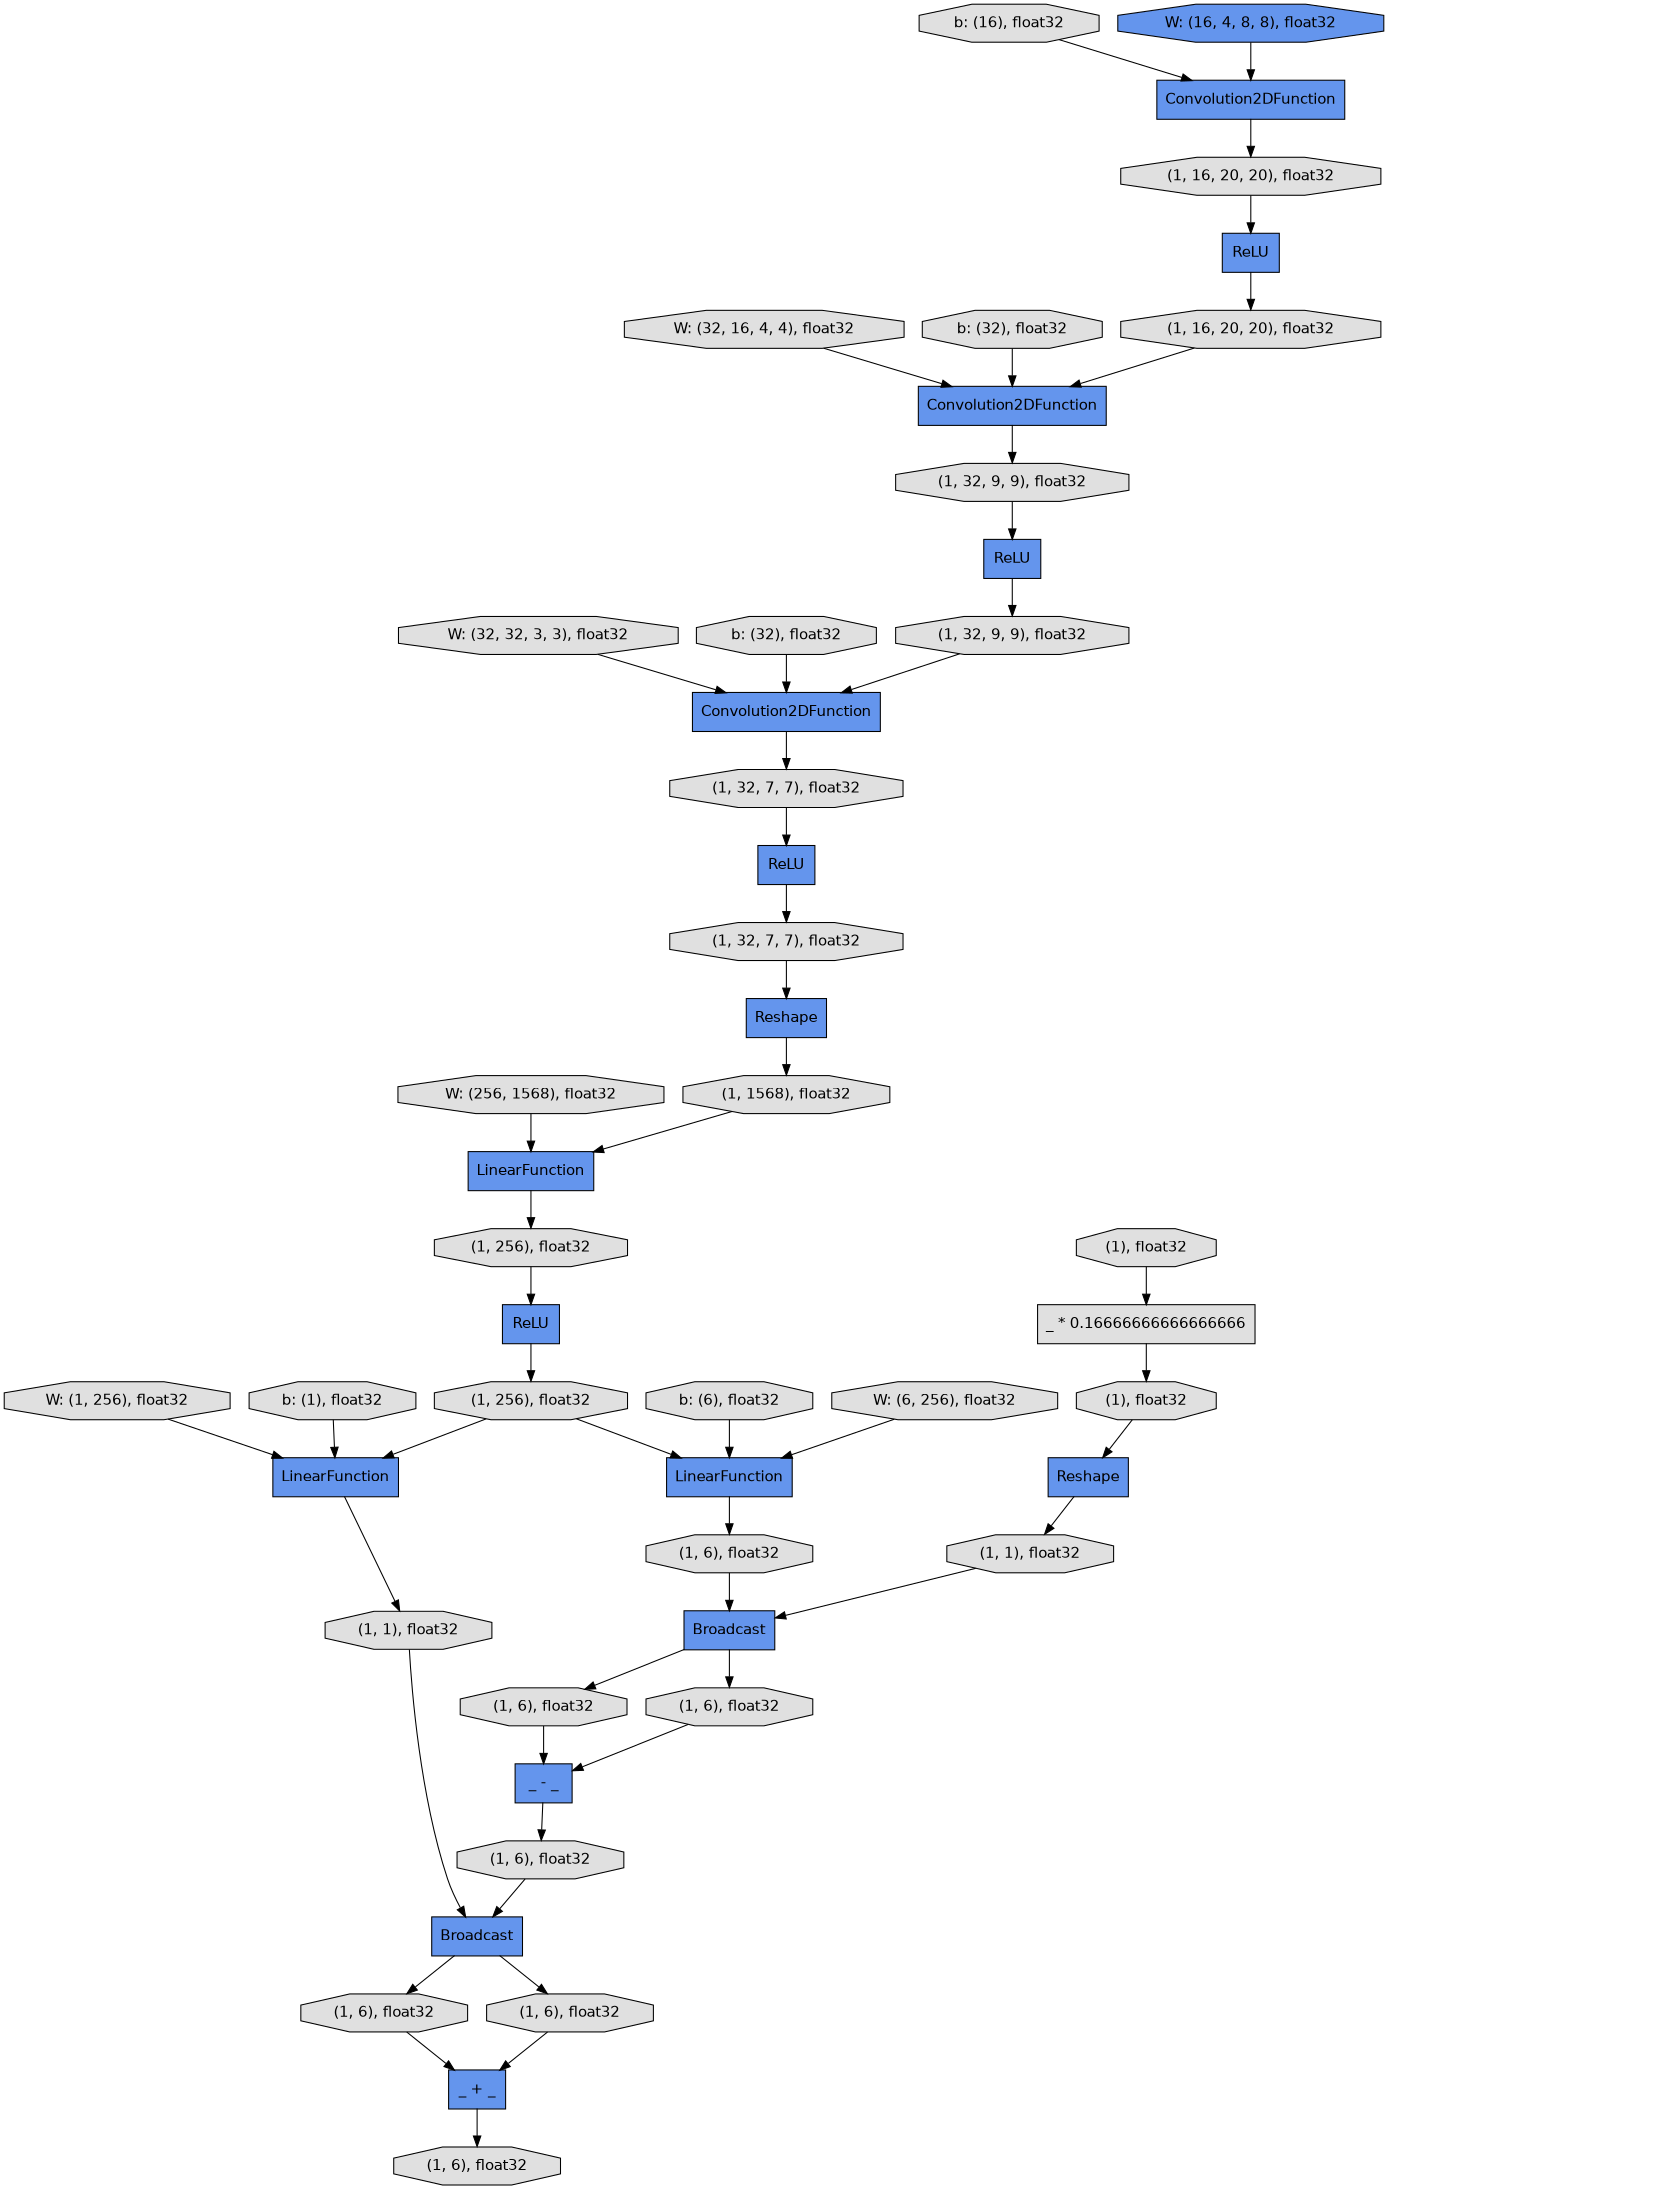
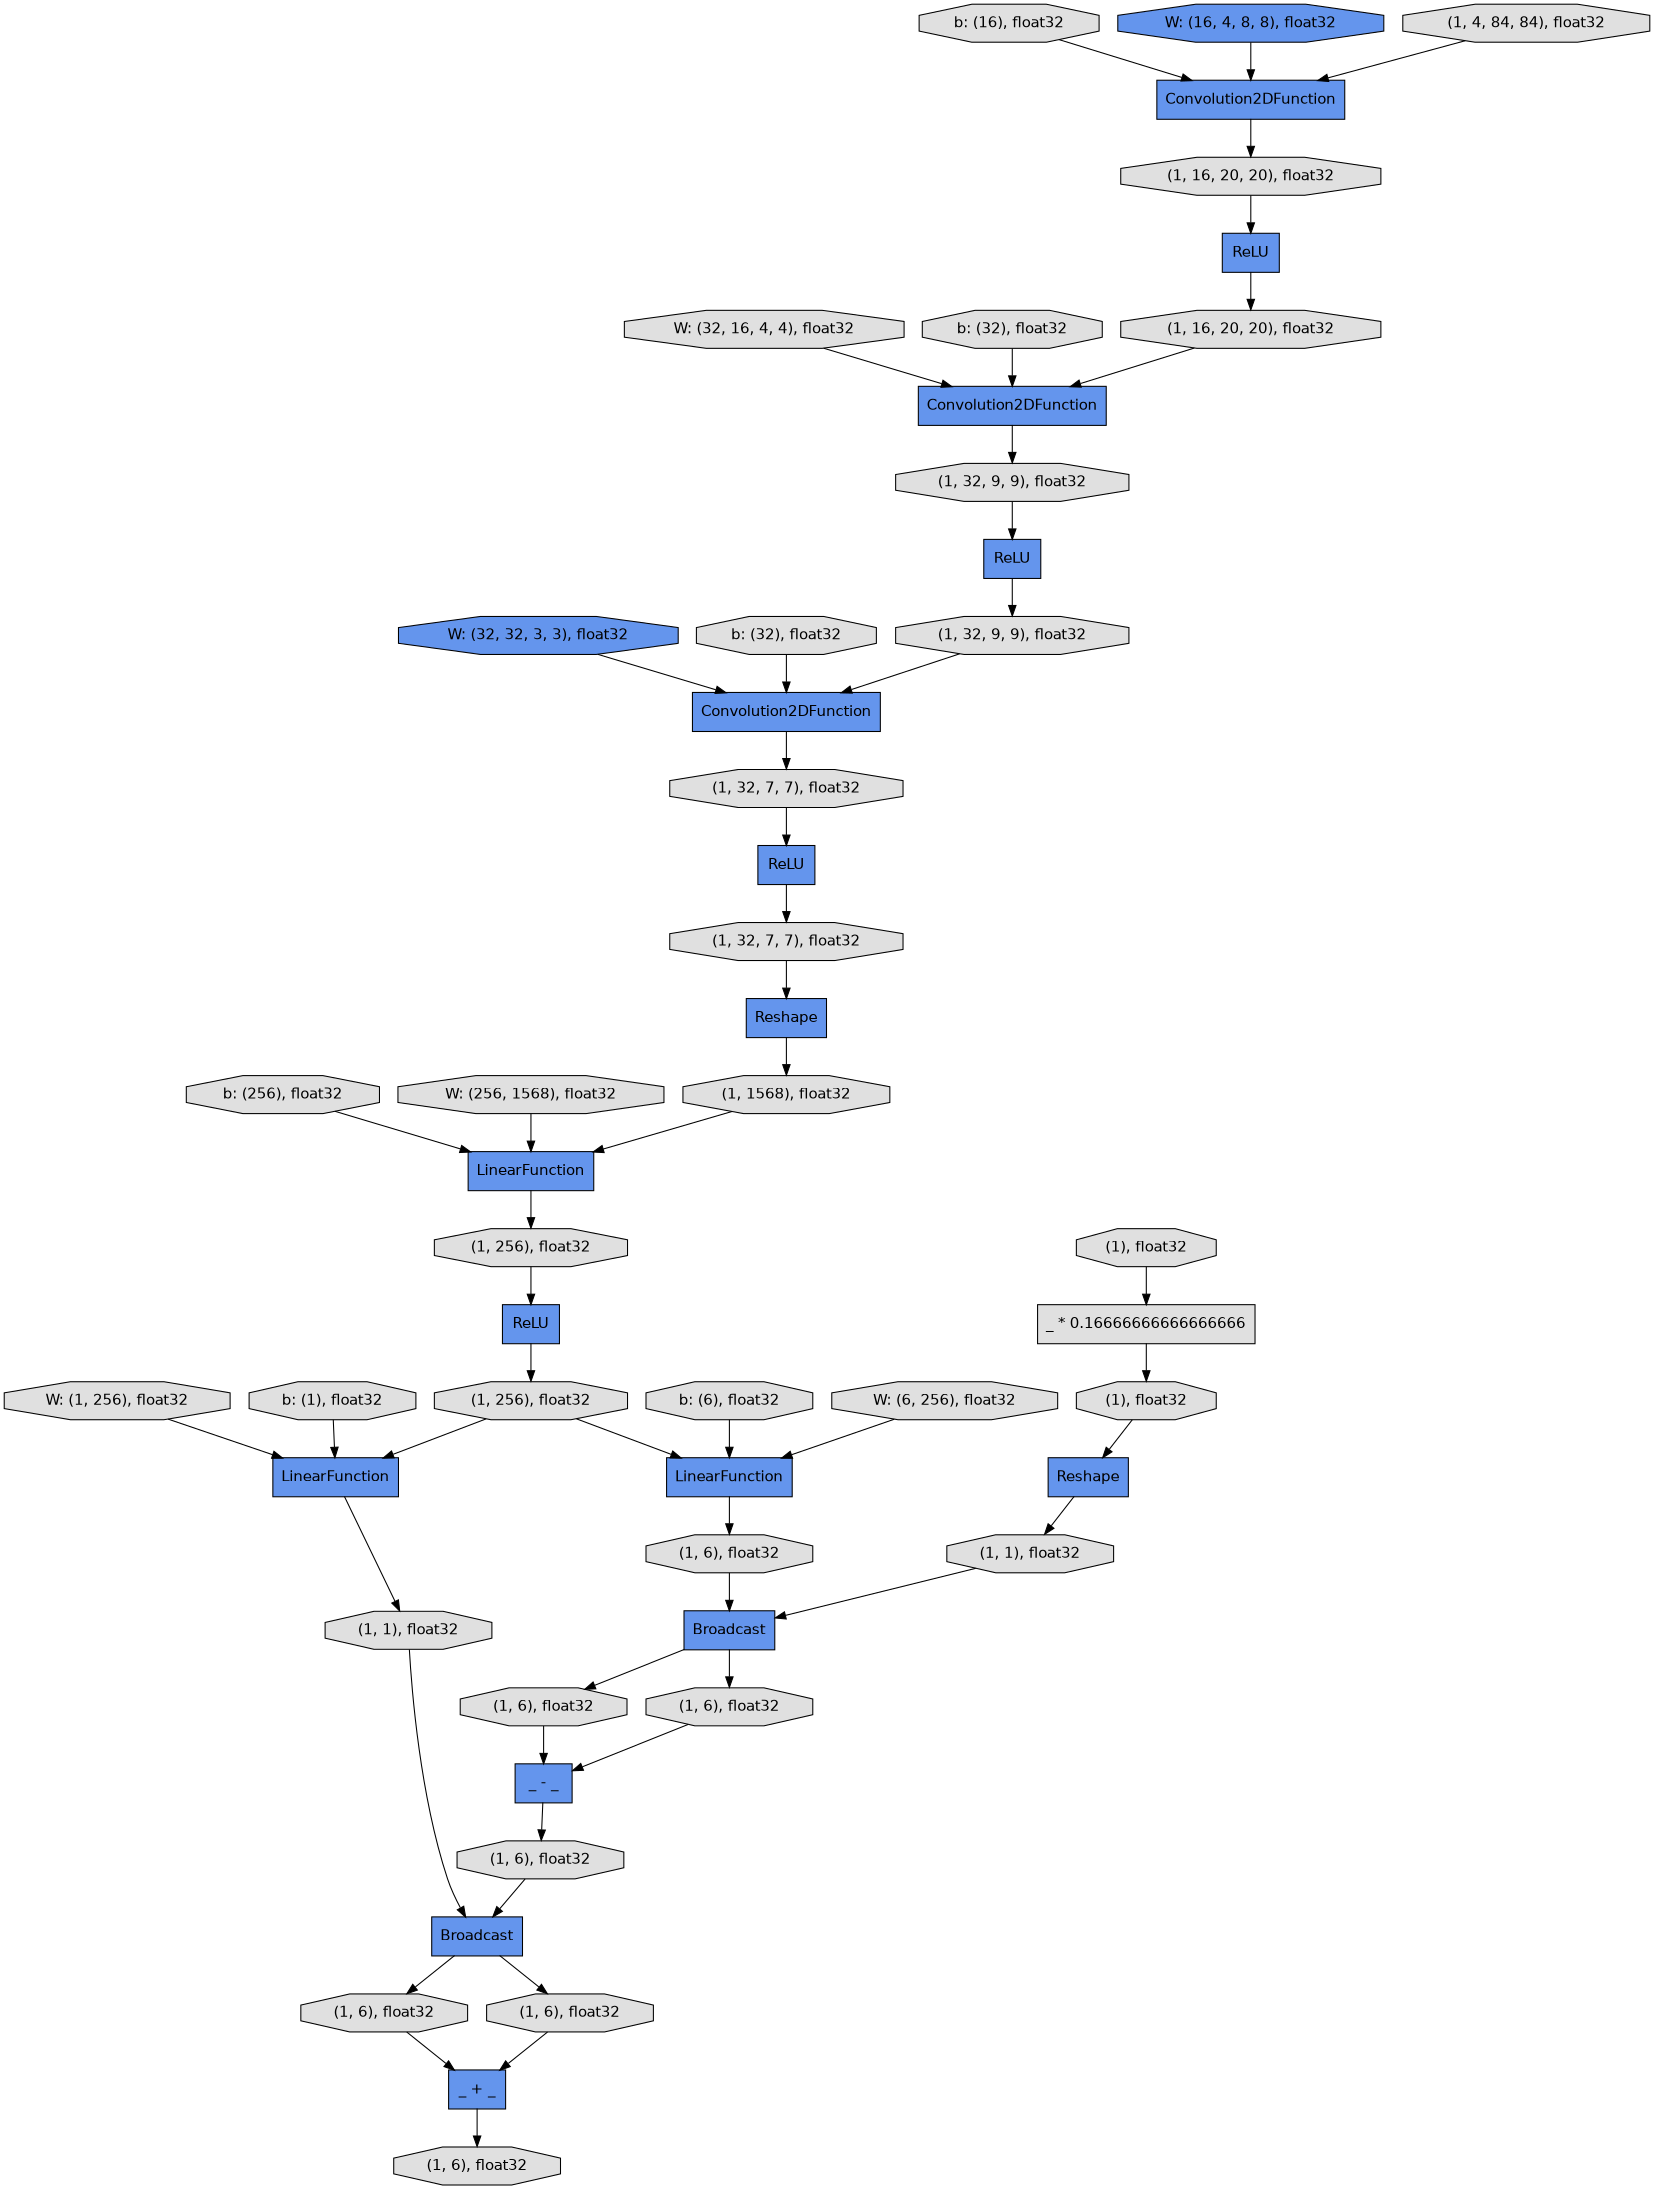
none -> (1526, 23)
(538, 635) -> (538, 635)
none -> (283, 1095)
